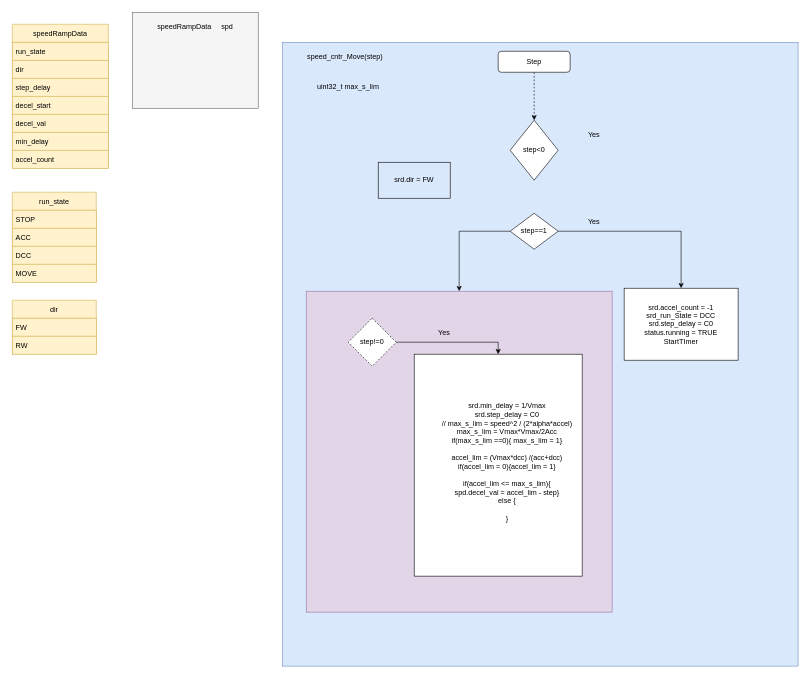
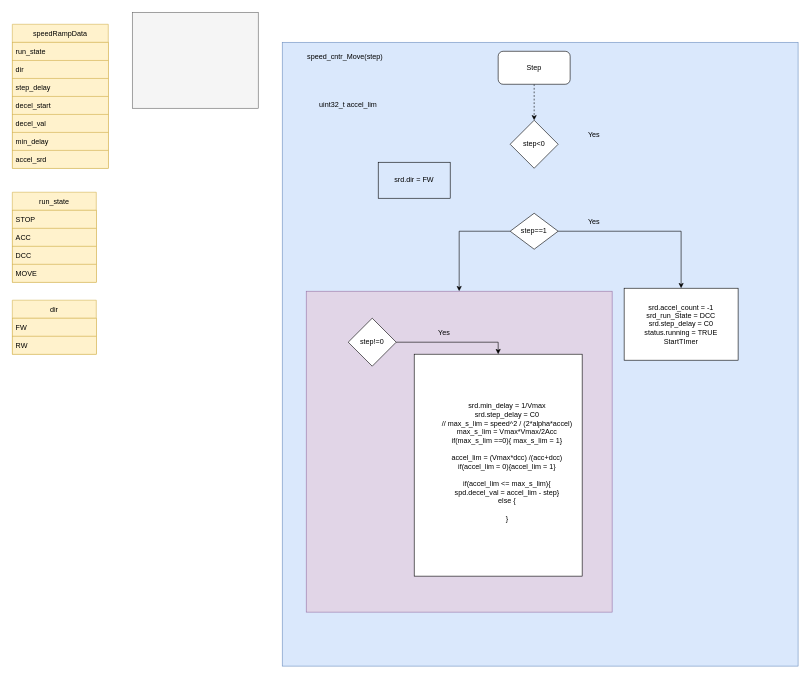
(195, 27) -> none
(534, 62) -> (534, 68)
(348, 87) -> none
none -> (348, 105)
(534, 150) -> (534, 144)
(37, 160) -> (33, 160)
(372, 342) -> (372, 342)
